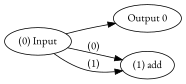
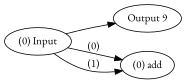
(147, 18) -> (147, 18)
(147, 65) -> (147, 65)
